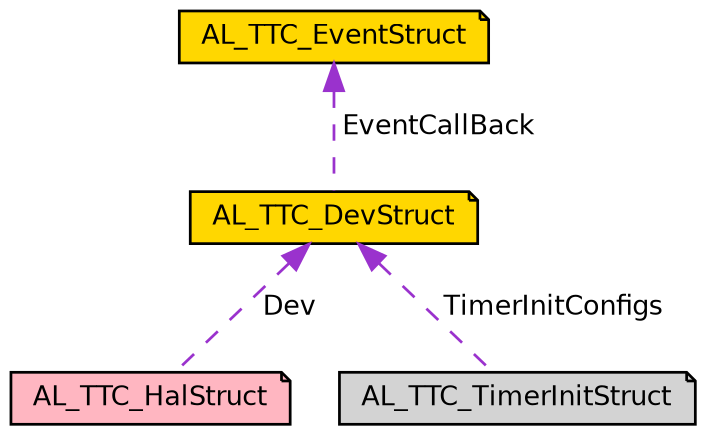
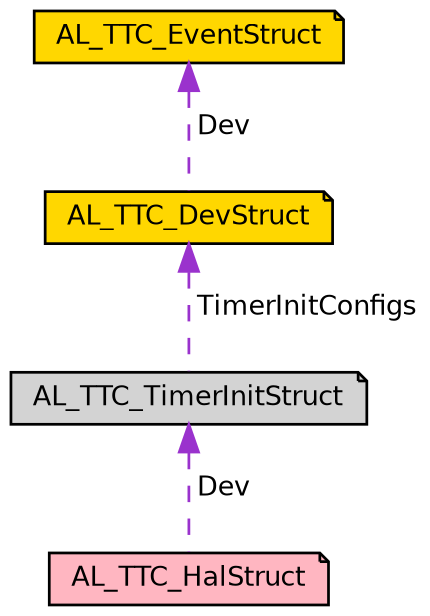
(435, 127) -> (220, 127)
(233, 317) -> (189, 502)
